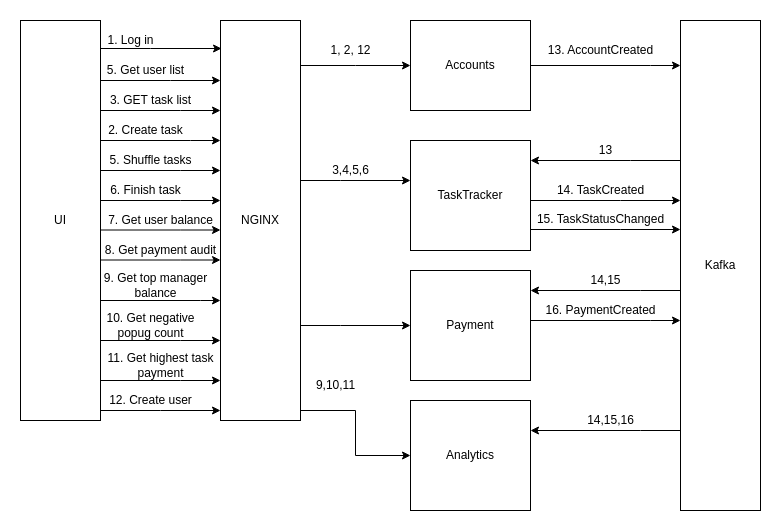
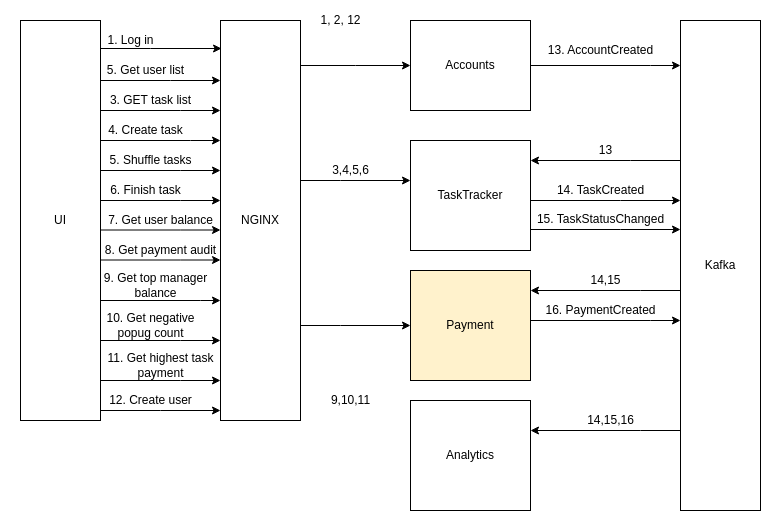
(351, 51) -> (341, 21)
(146, 131) -> (146, 131)
(471, 326) -> (471, 326)
(336, 386) -> (351, 401)
(356, 430) -> none
